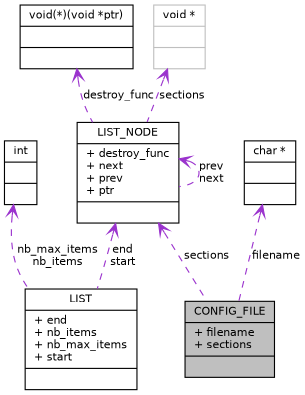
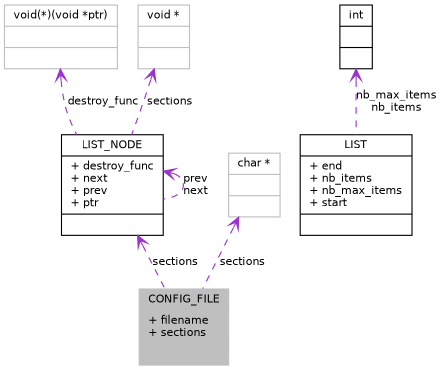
(77, 37) -> (61, 37)
(270, 173) -> (254, 185)
(276, 256) -> (243, 262)
(105, 262) -> none
(230, 339) -> (184, 327)
